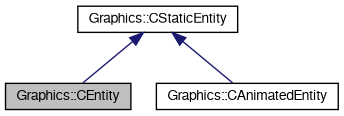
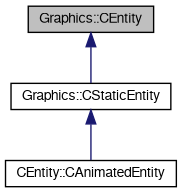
(108, 62) -> (91, 65)
(247, 96) -> (91, 174)
